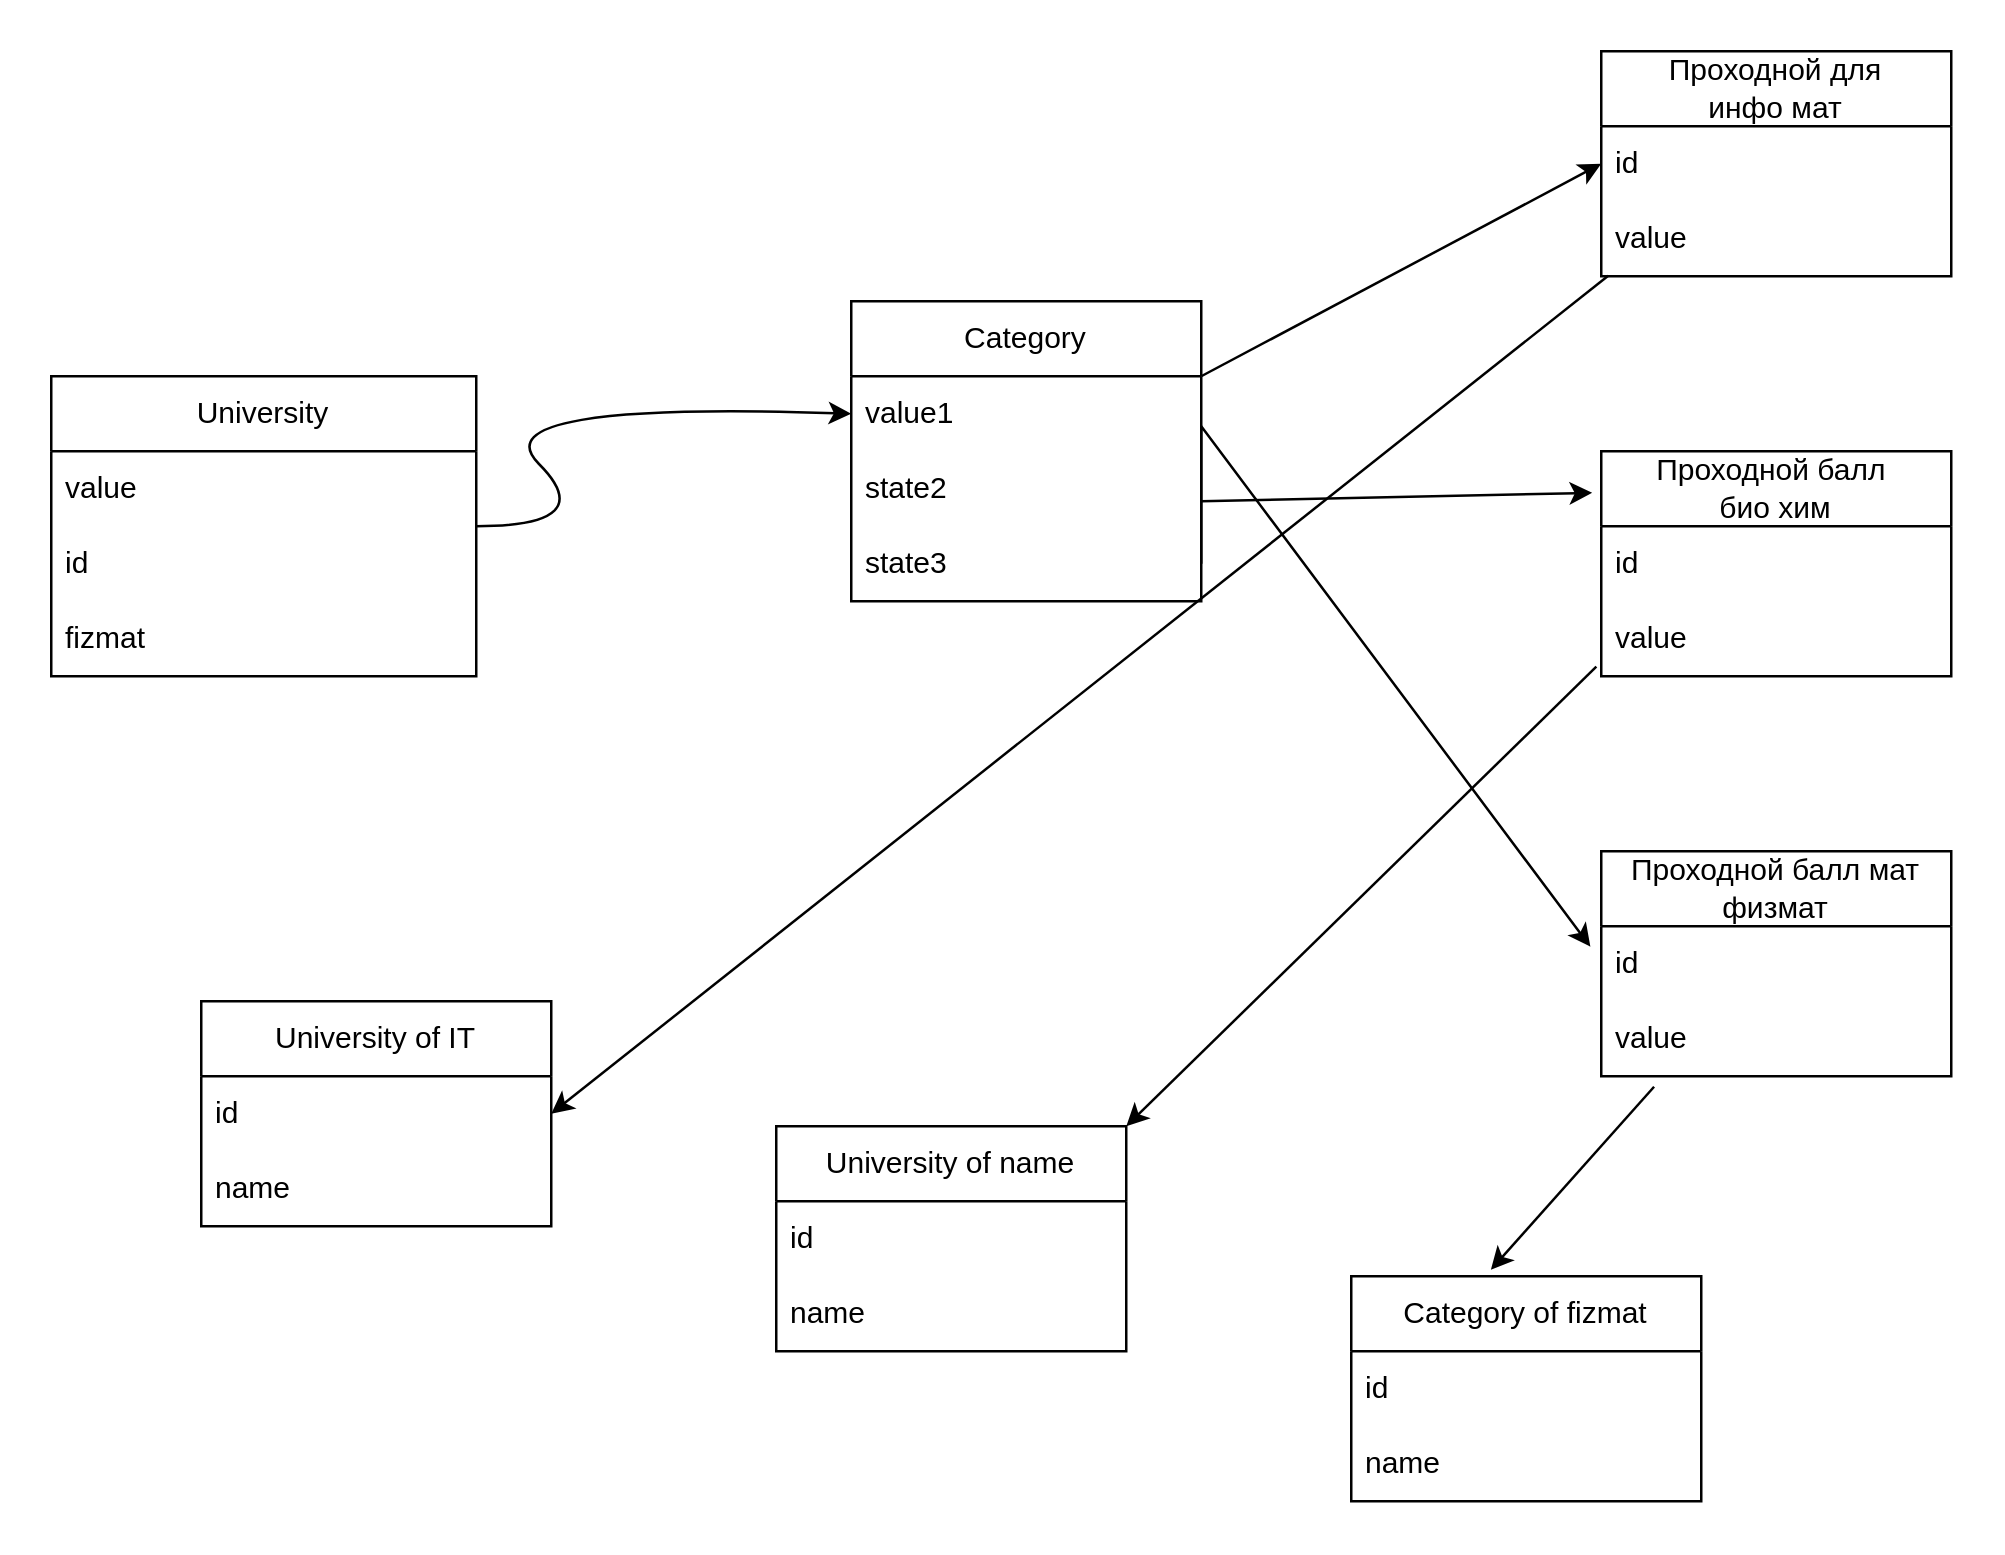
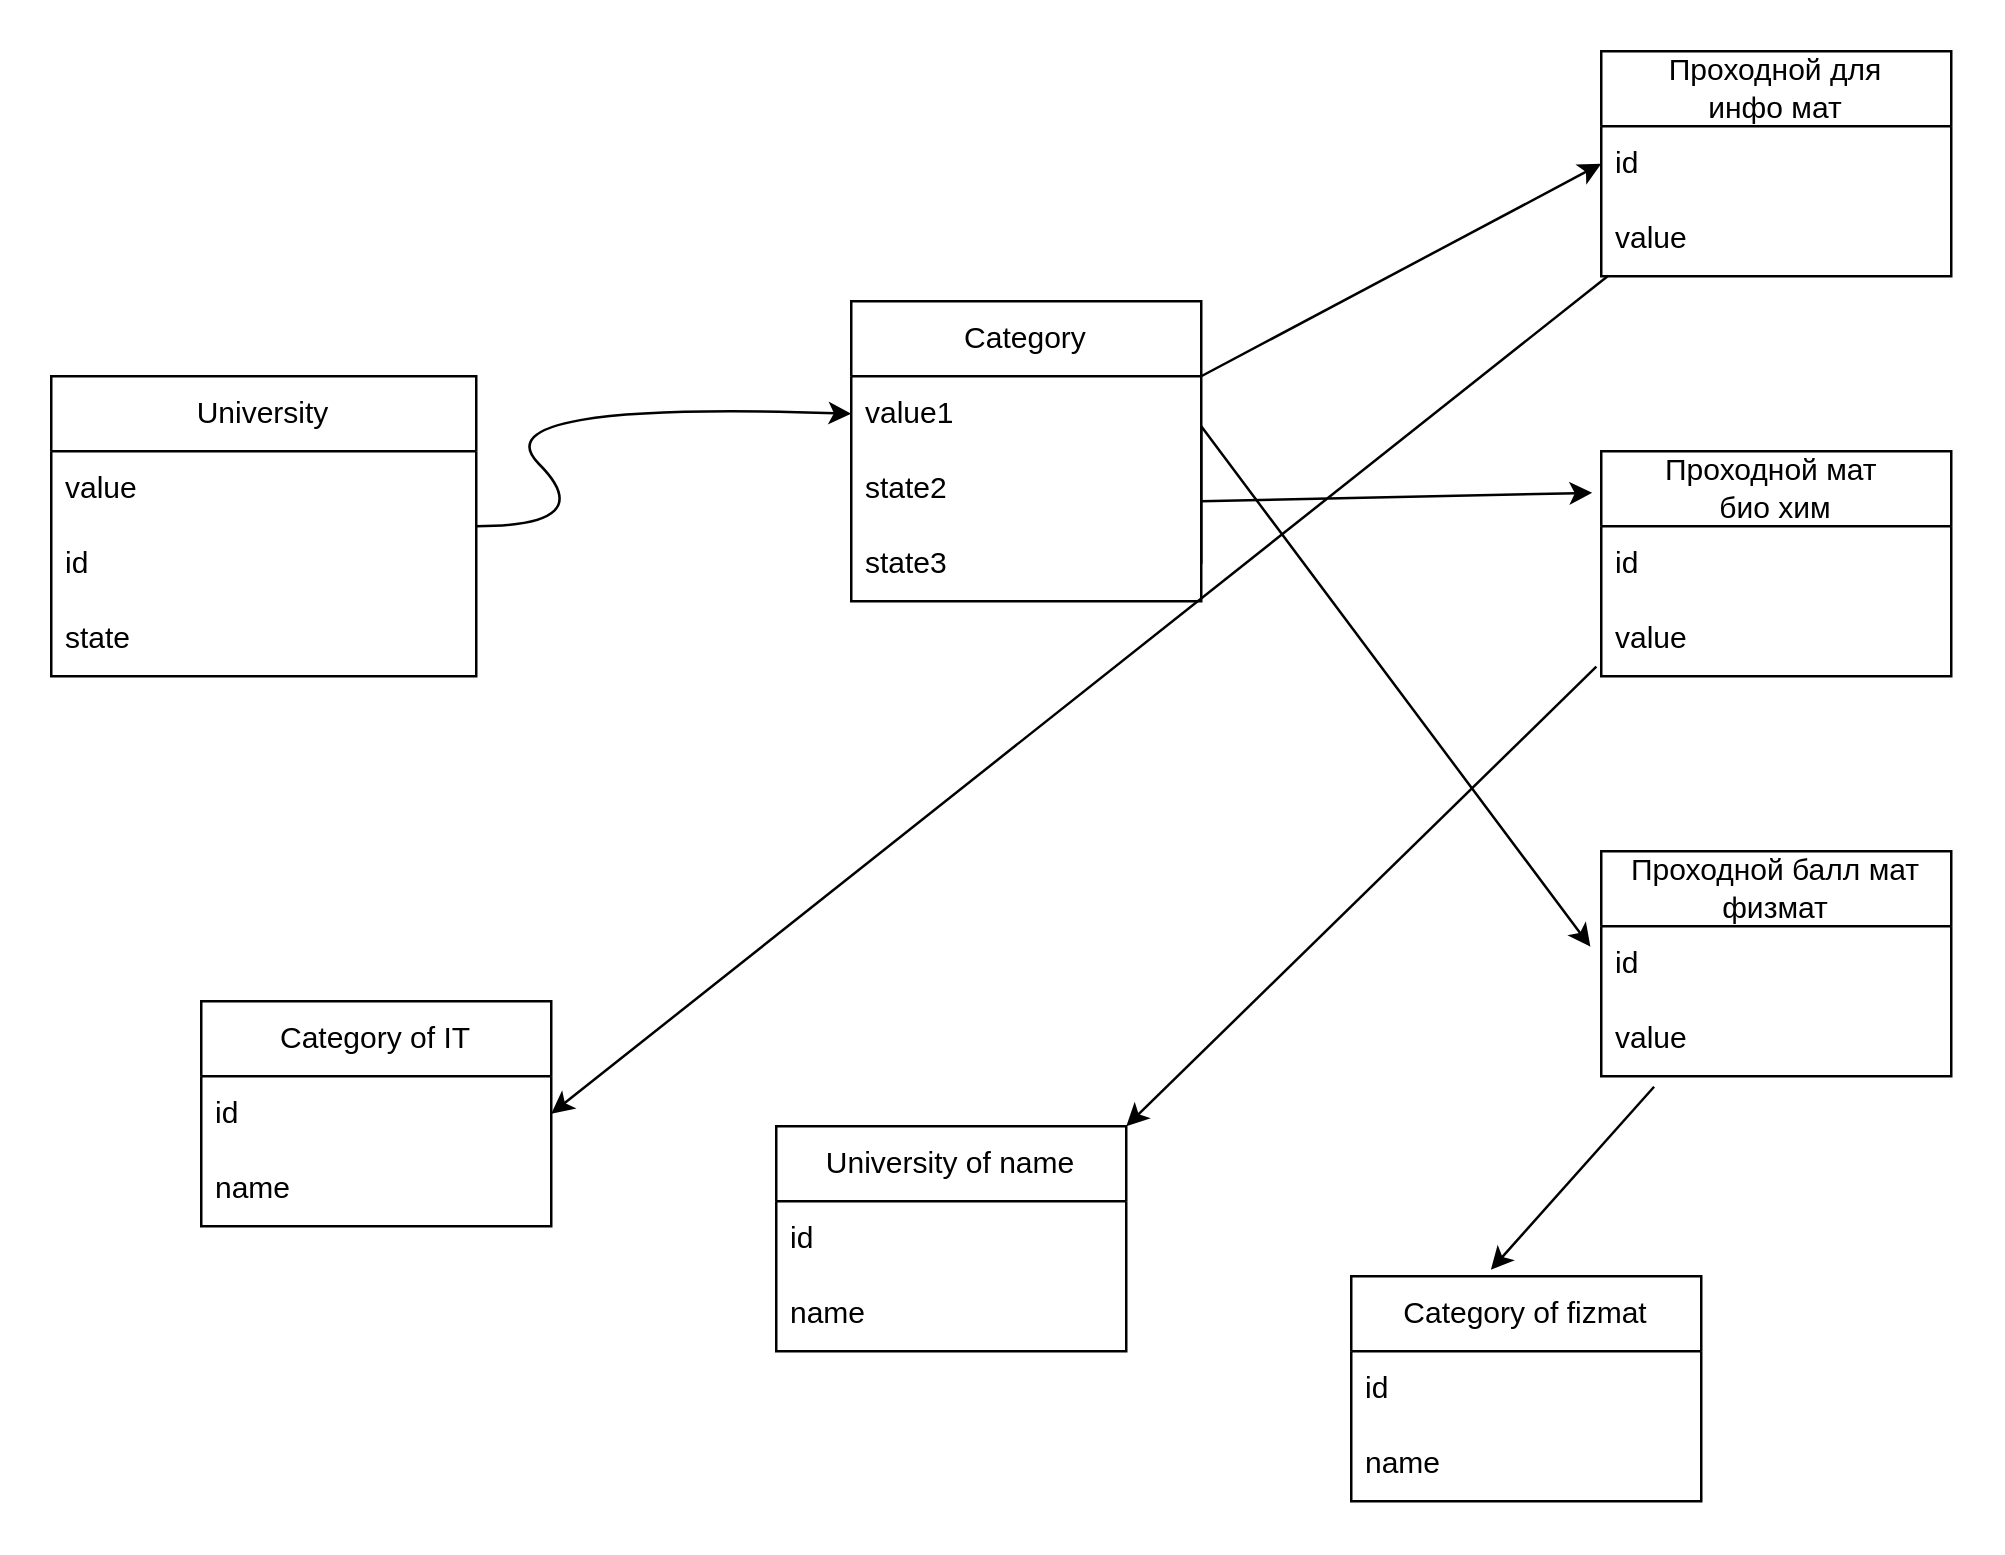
(1776, 489) -> (1776, 489)
(113, 639) -> (108, 639)
(376, 1039) -> (376, 1039)
